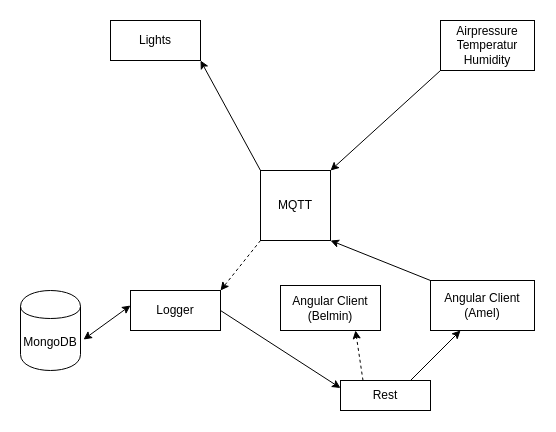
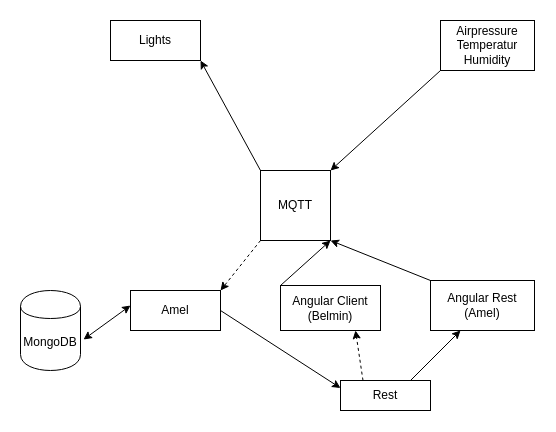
none -> (303, 265)
(483, 306) -> (483, 306)
(176, 311) -> (176, 311)
